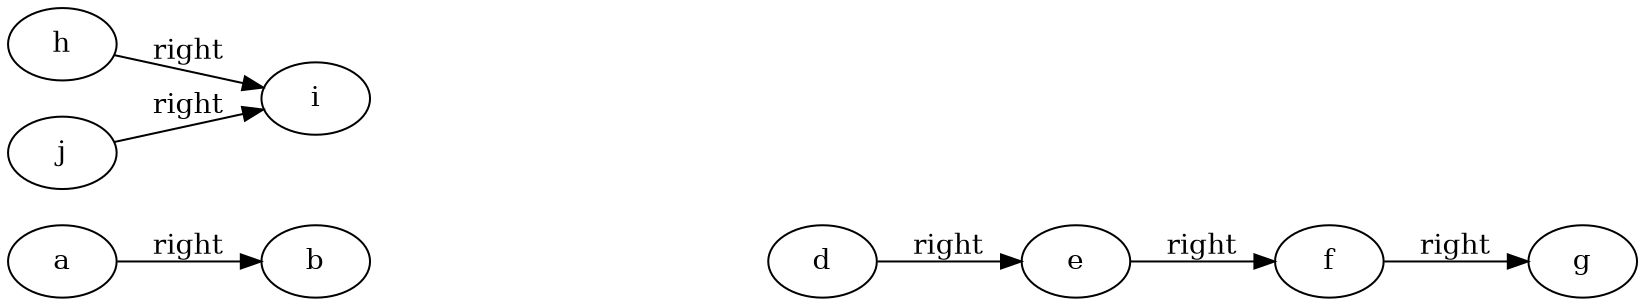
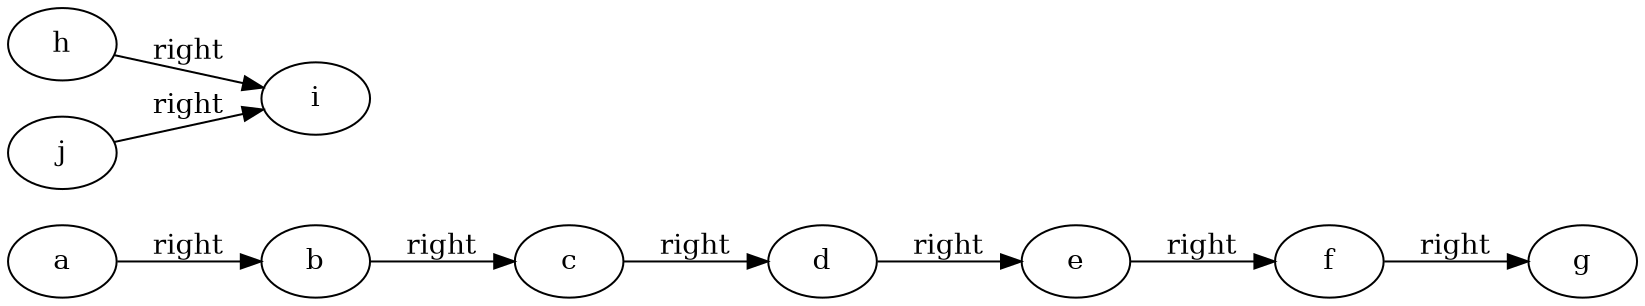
none -> (569, 261)
